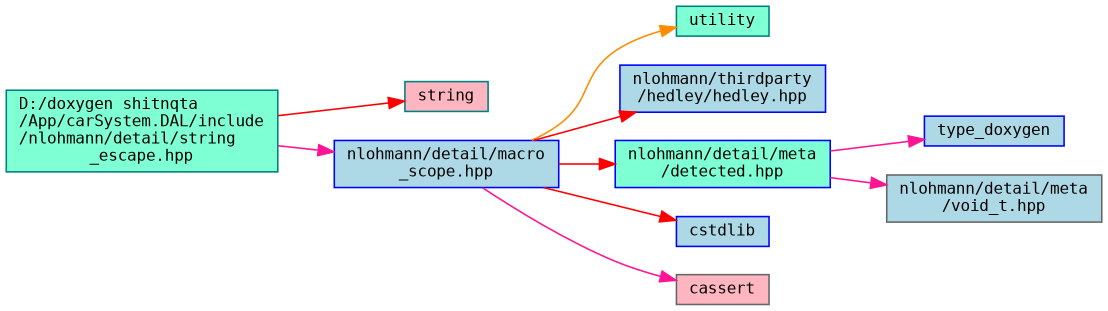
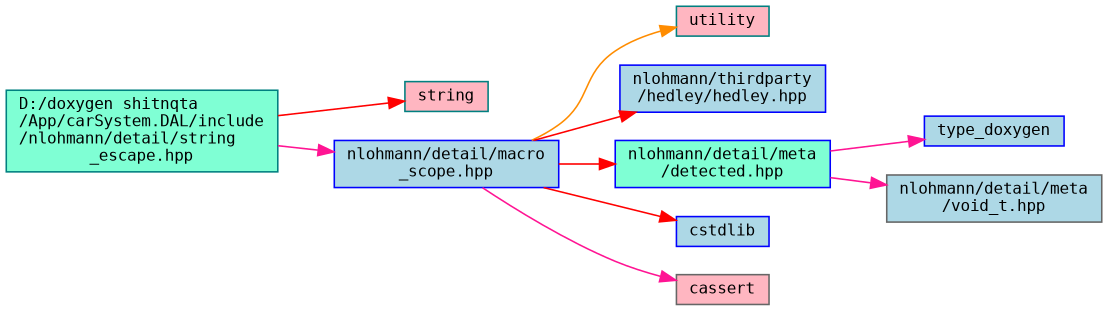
(723, 21) -> (723, 21)
